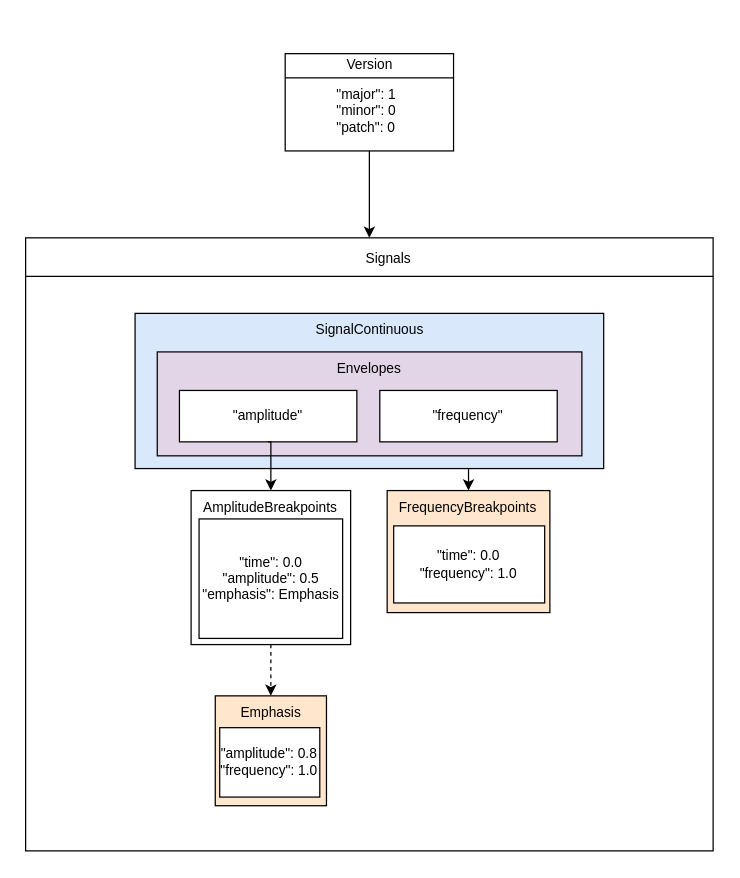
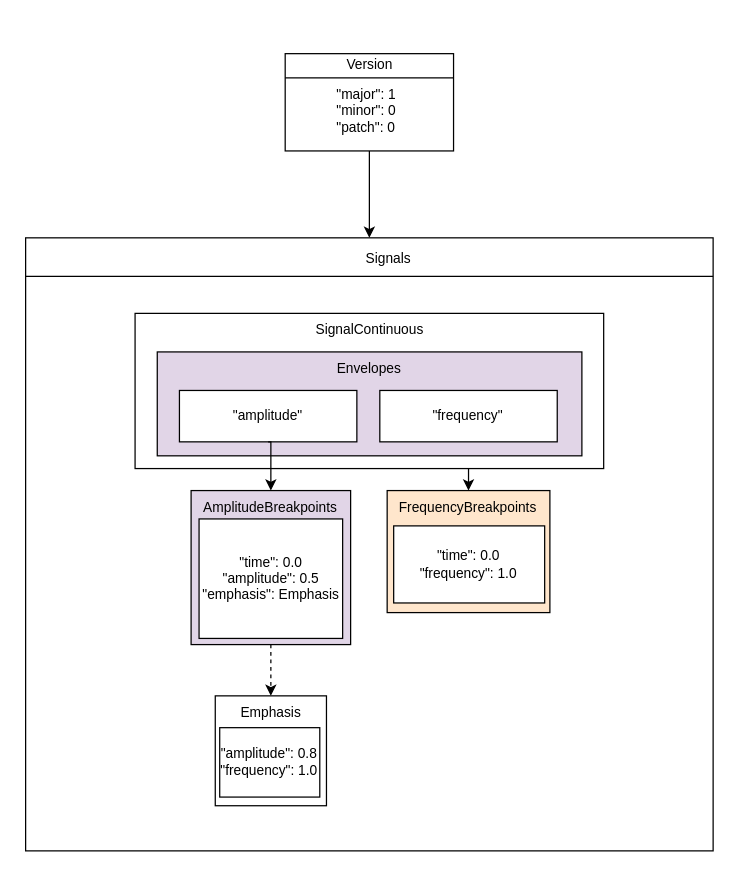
(370, 330) -> (370, 330)
(271, 508) -> (271, 508)
(271, 713) -> (271, 713)
